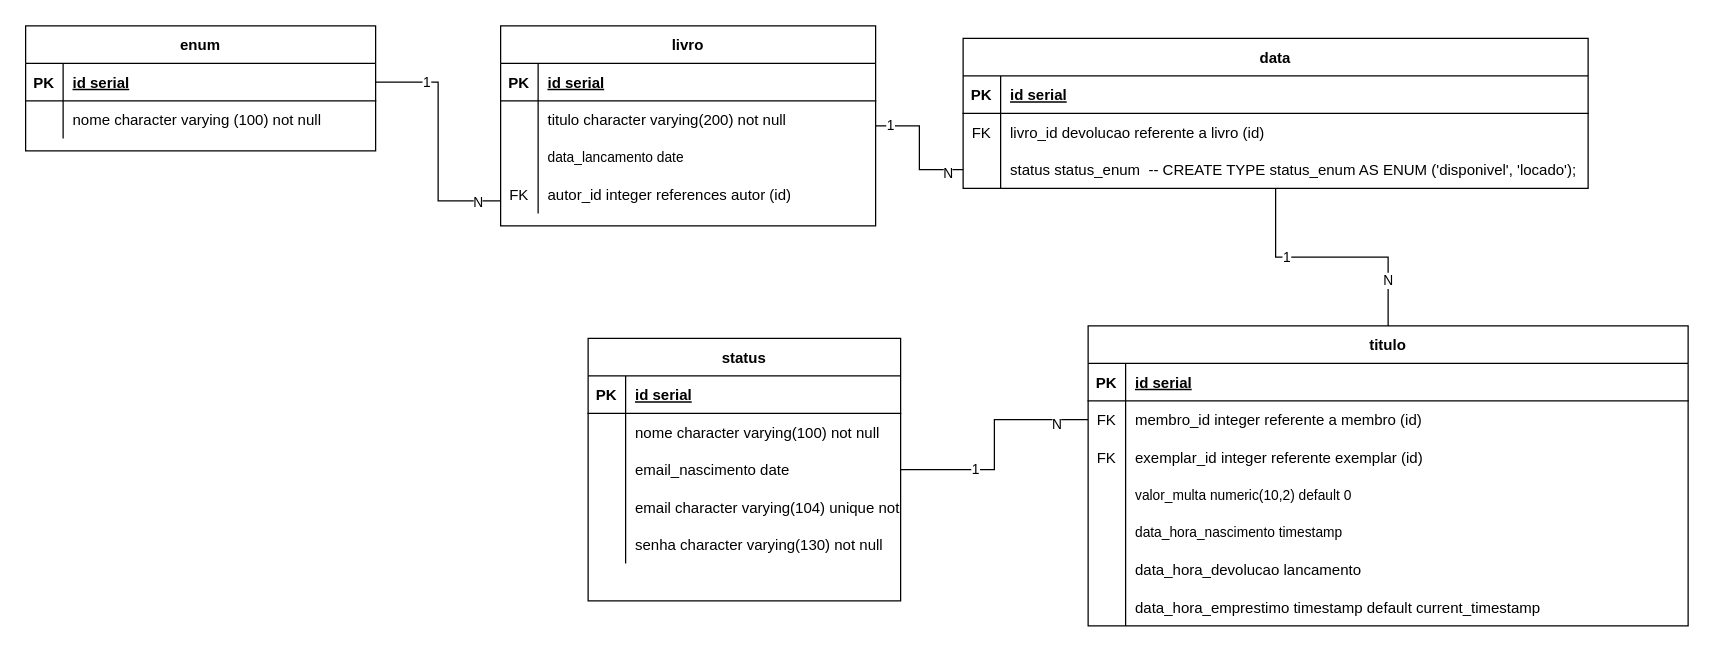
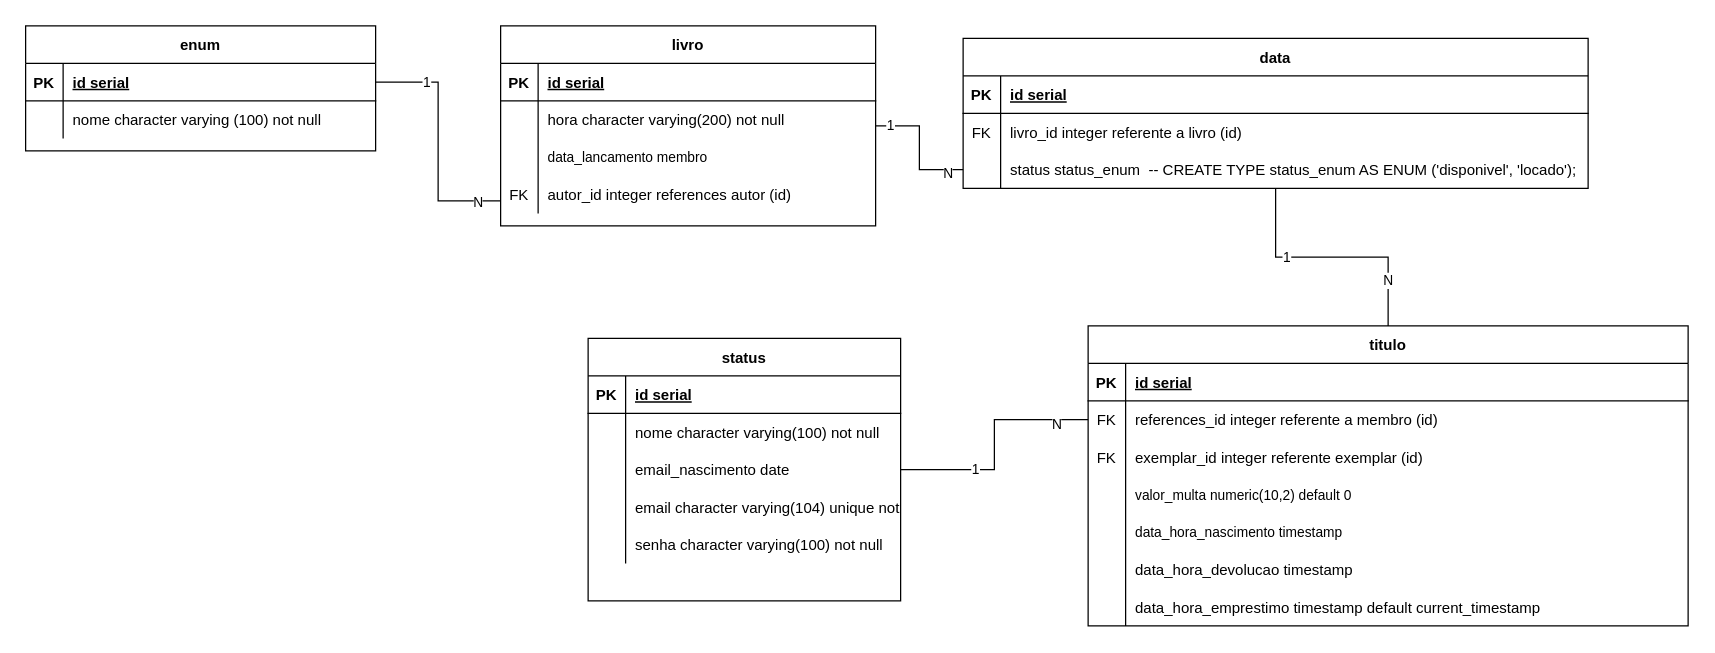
(690, 120) -> (685, 120)
(1159, 133) -> (1150, 133)
(621, 157) -> (629, 157)
(1292, 420) -> (1308, 420)
(777, 545) -> (777, 545)
(1255, 570) -> (1251, 570)
